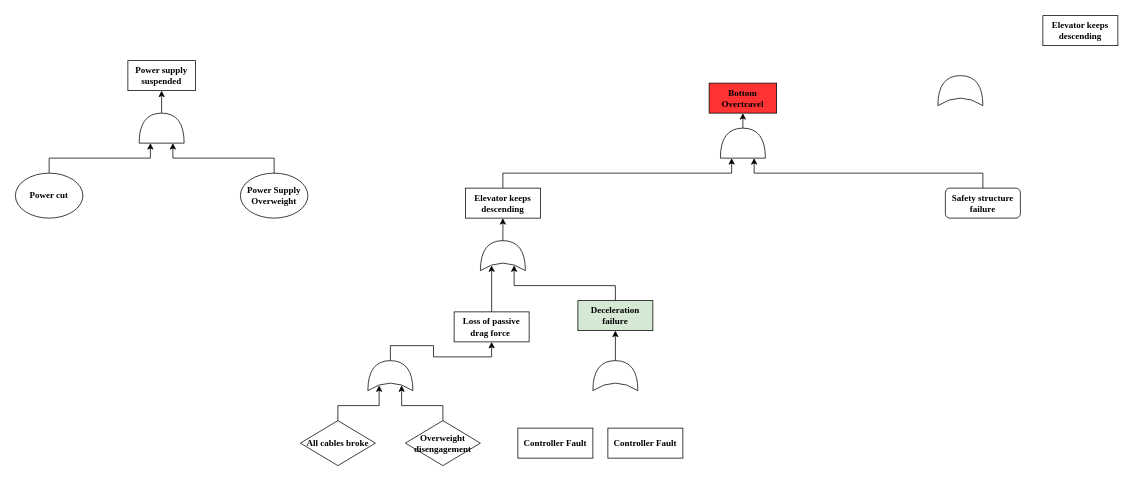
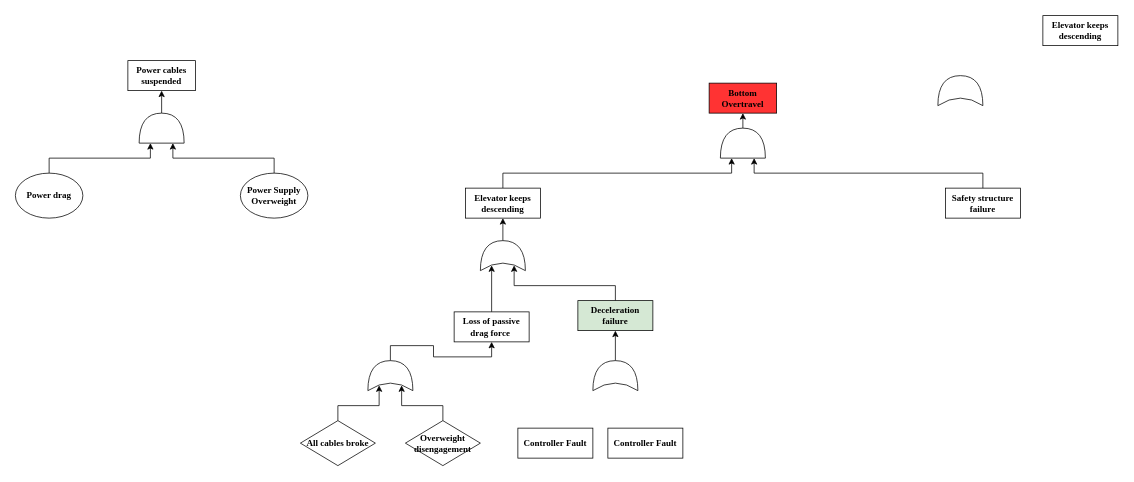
(162, 75) -> (162, 75)
(49, 195) -> (49, 195)
(983, 203) -> (983, 203)
